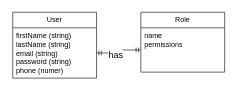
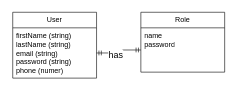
(165, 41) -> (160, 41)
